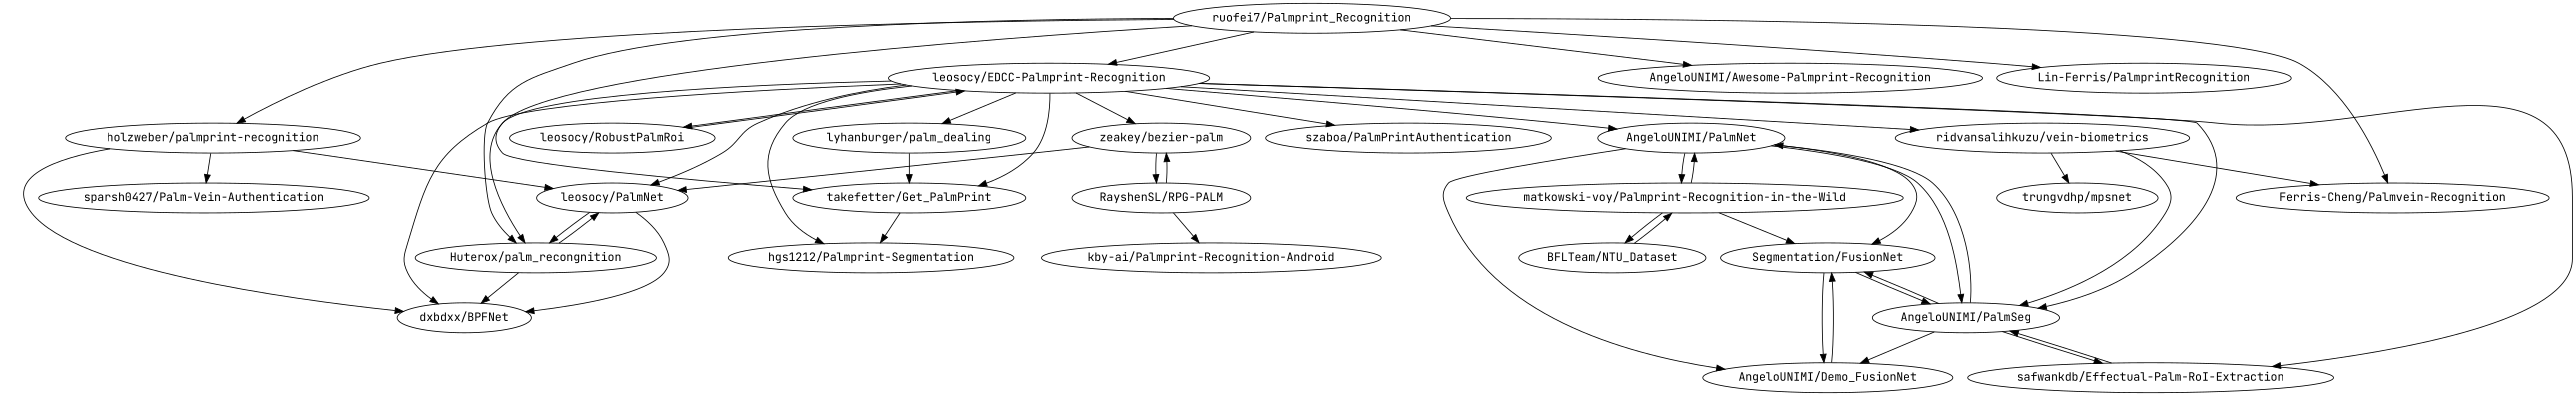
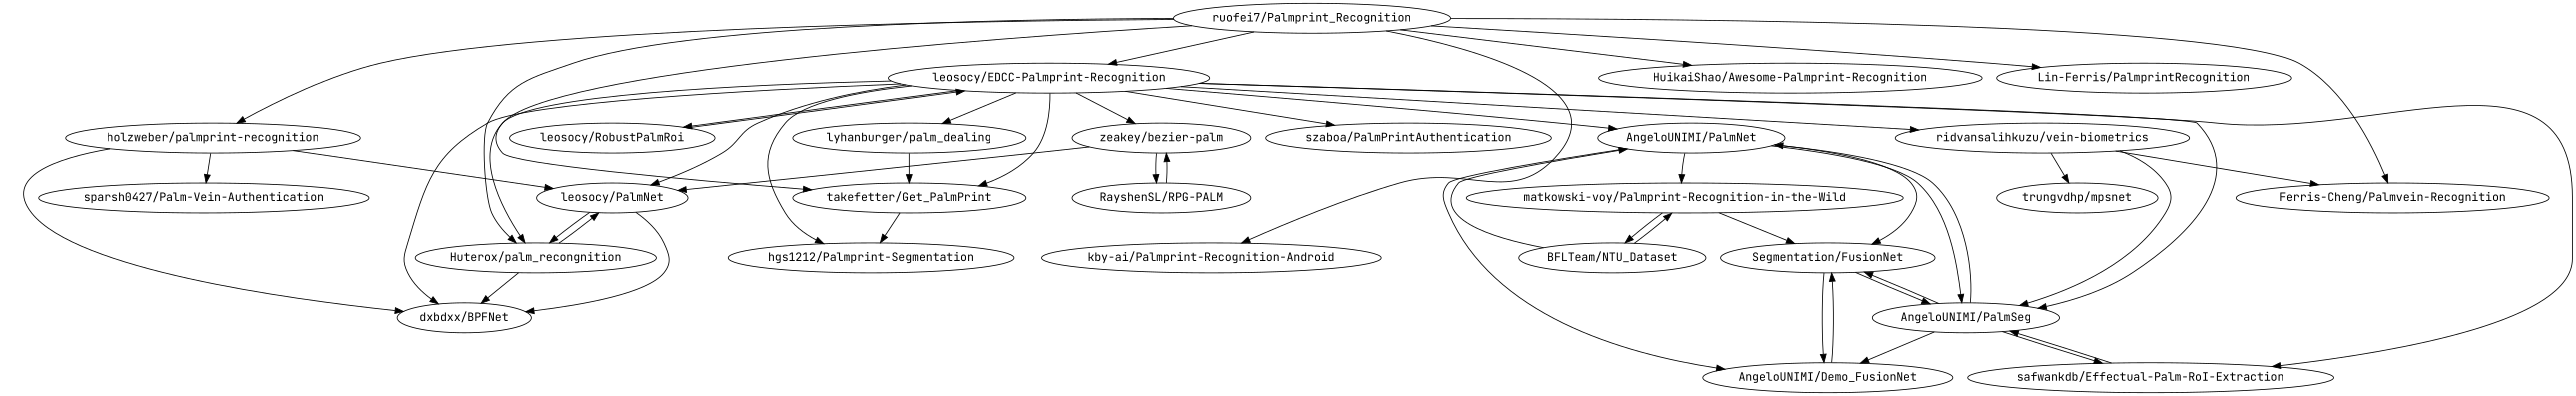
(1790, 78) -> (1790, 78)
(1693, 172) -> (1456, 187)
(1183, 225) -> (1527, 177)
